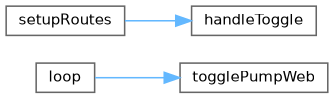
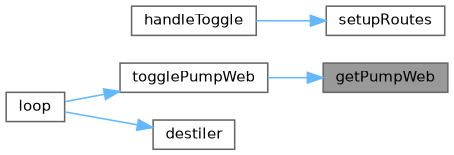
(150, 21) -> (283, 21)
none -> (385, 78)
none -> (194, 135)
